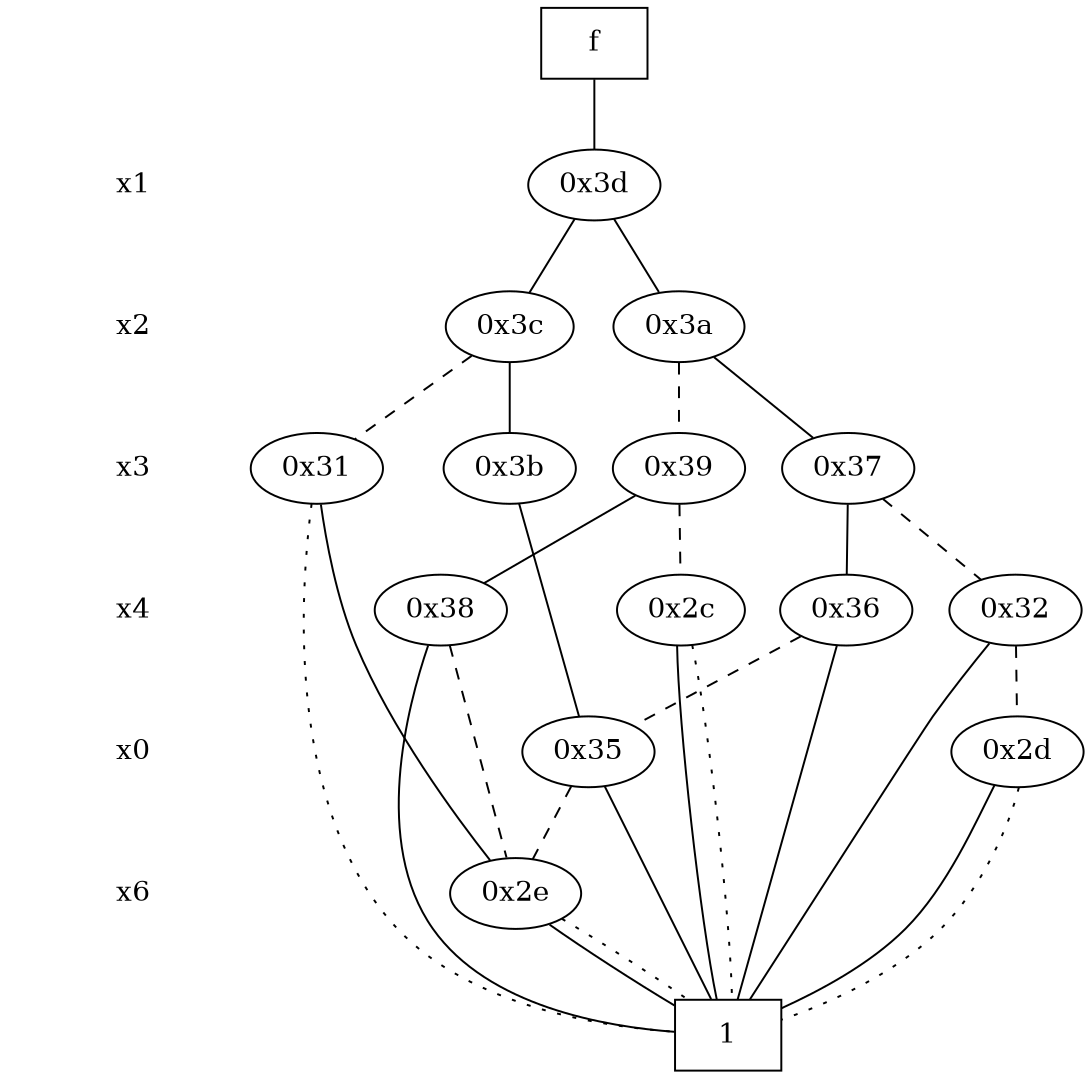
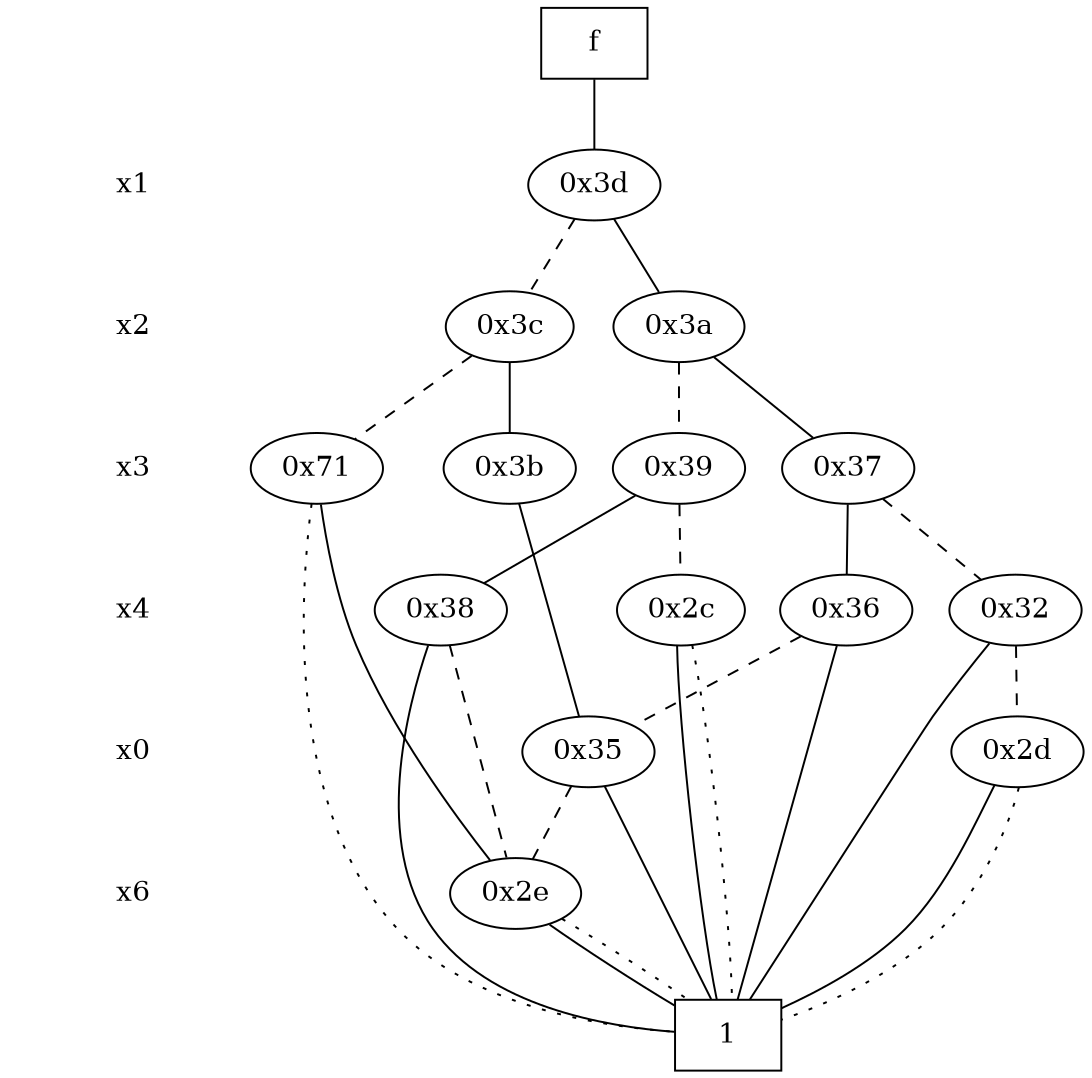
(552, 256) -> (552, 256)
(317, 468) -> (317, 468)
